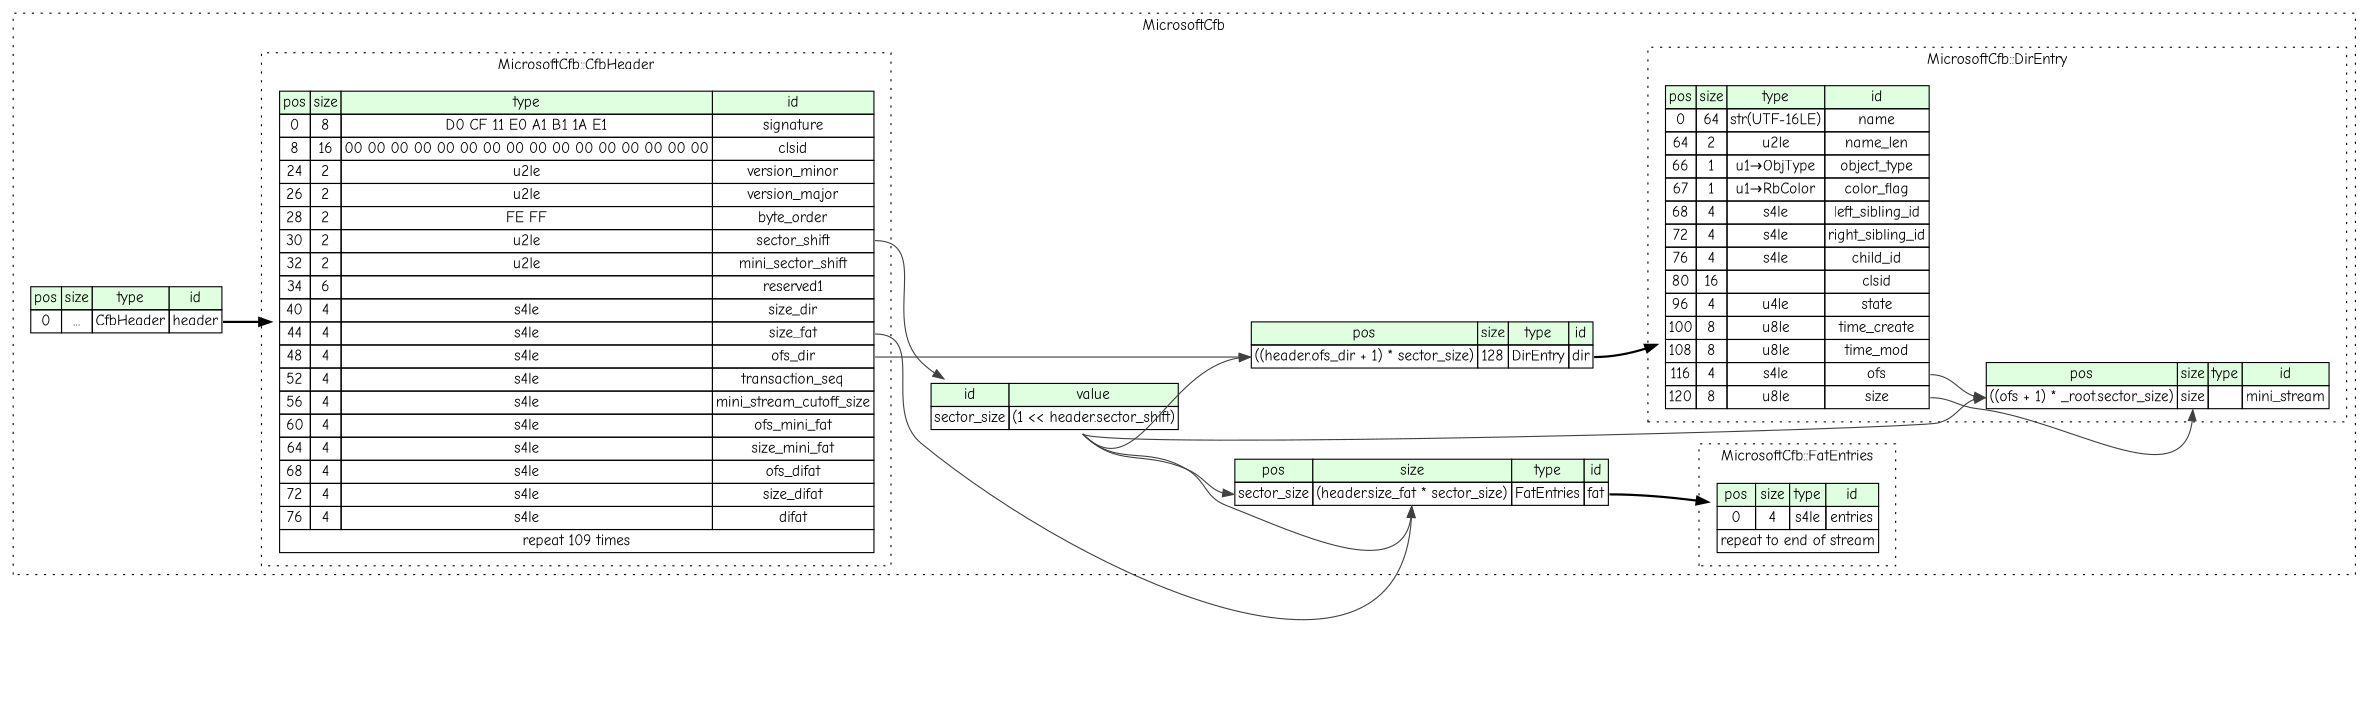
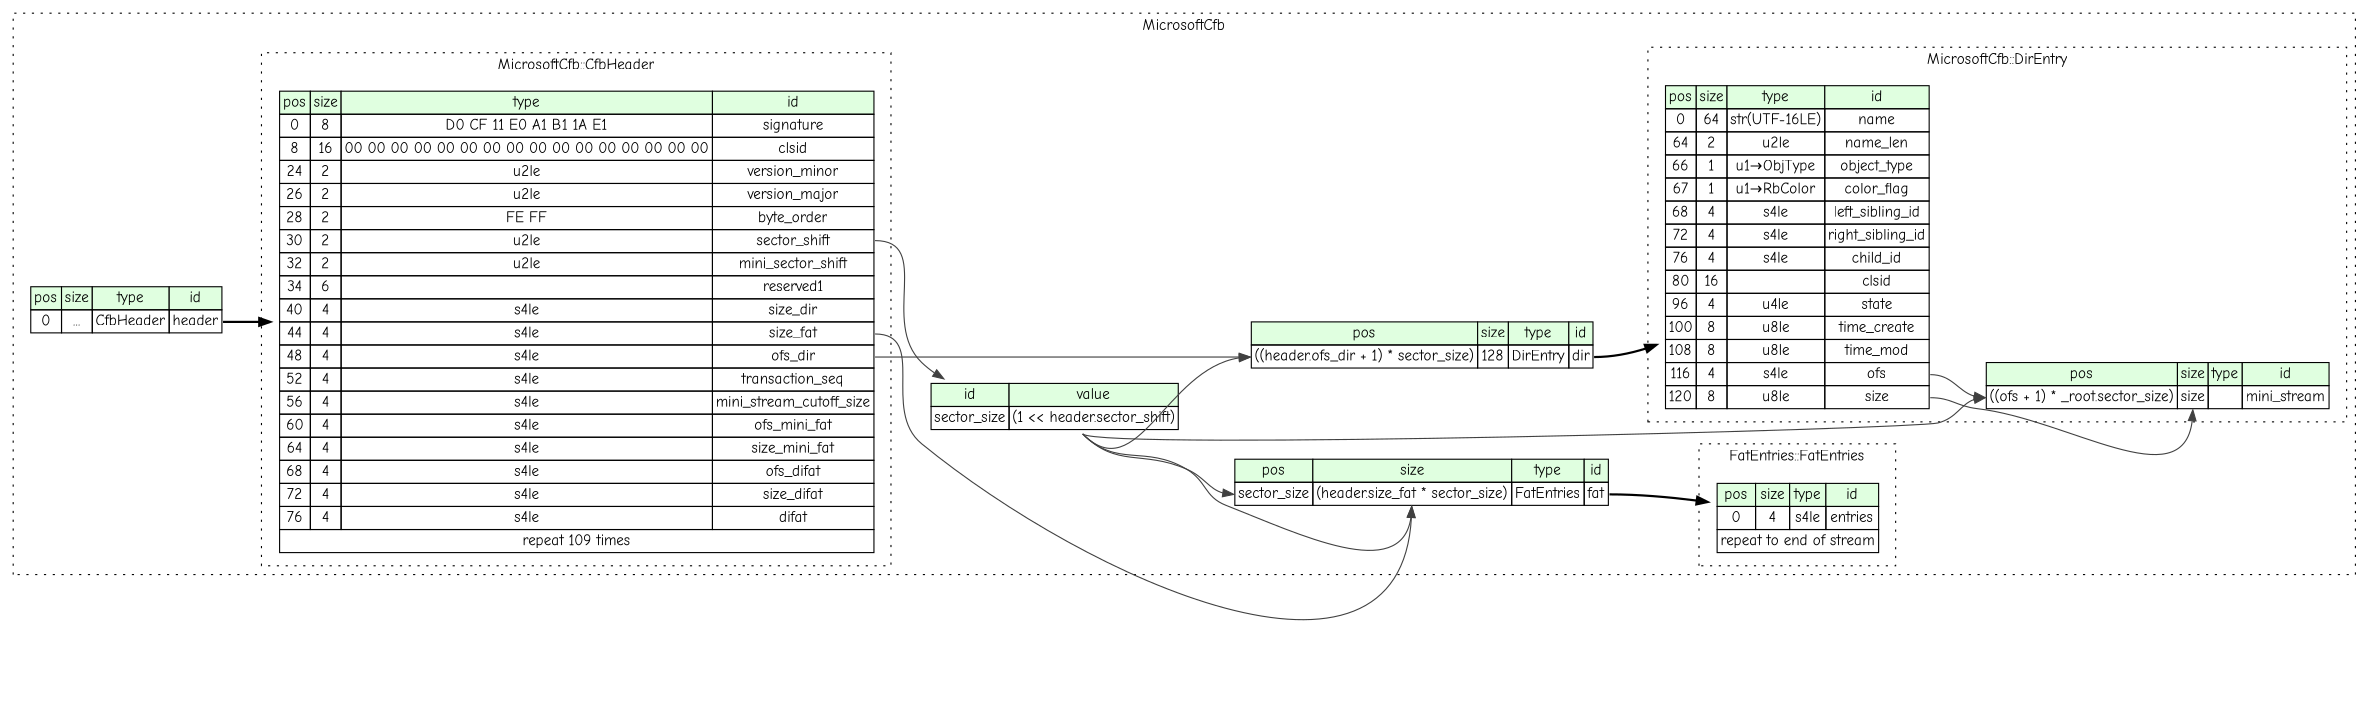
(1797, 456) -> (1797, 456)
